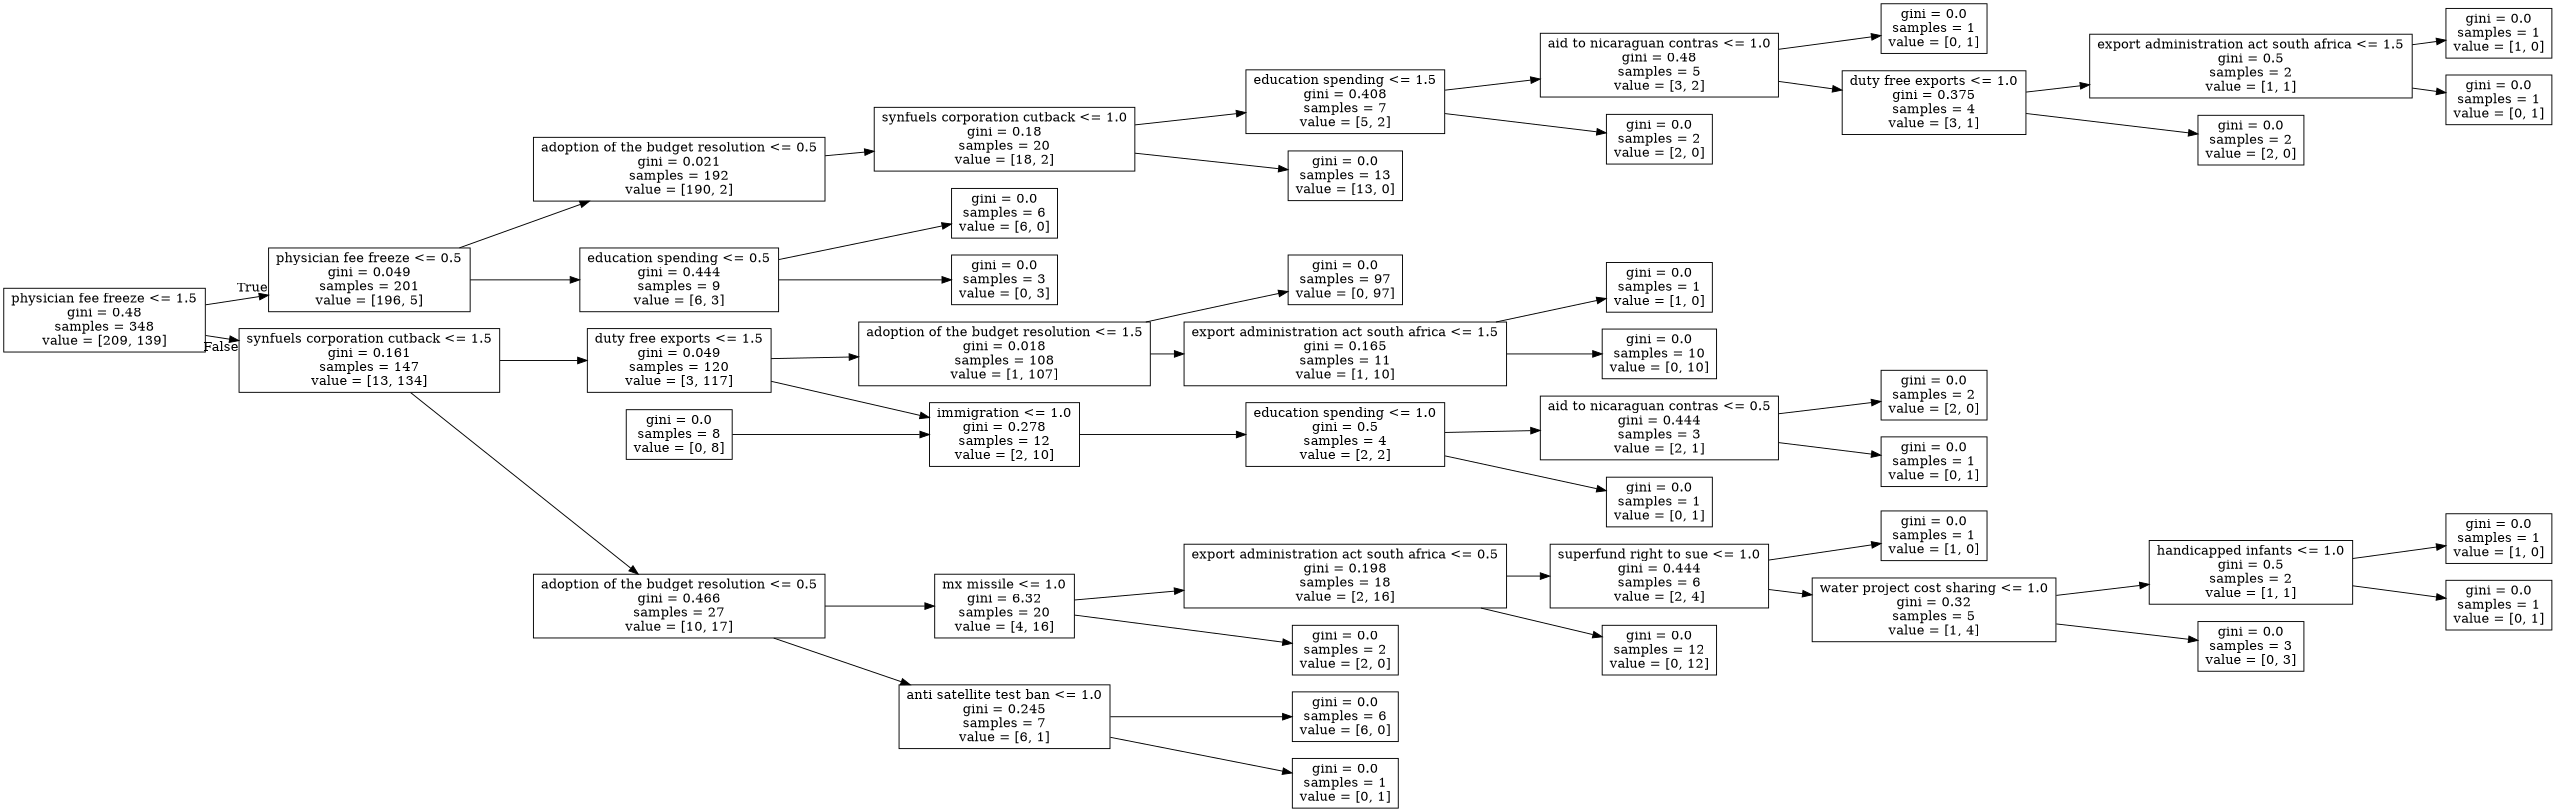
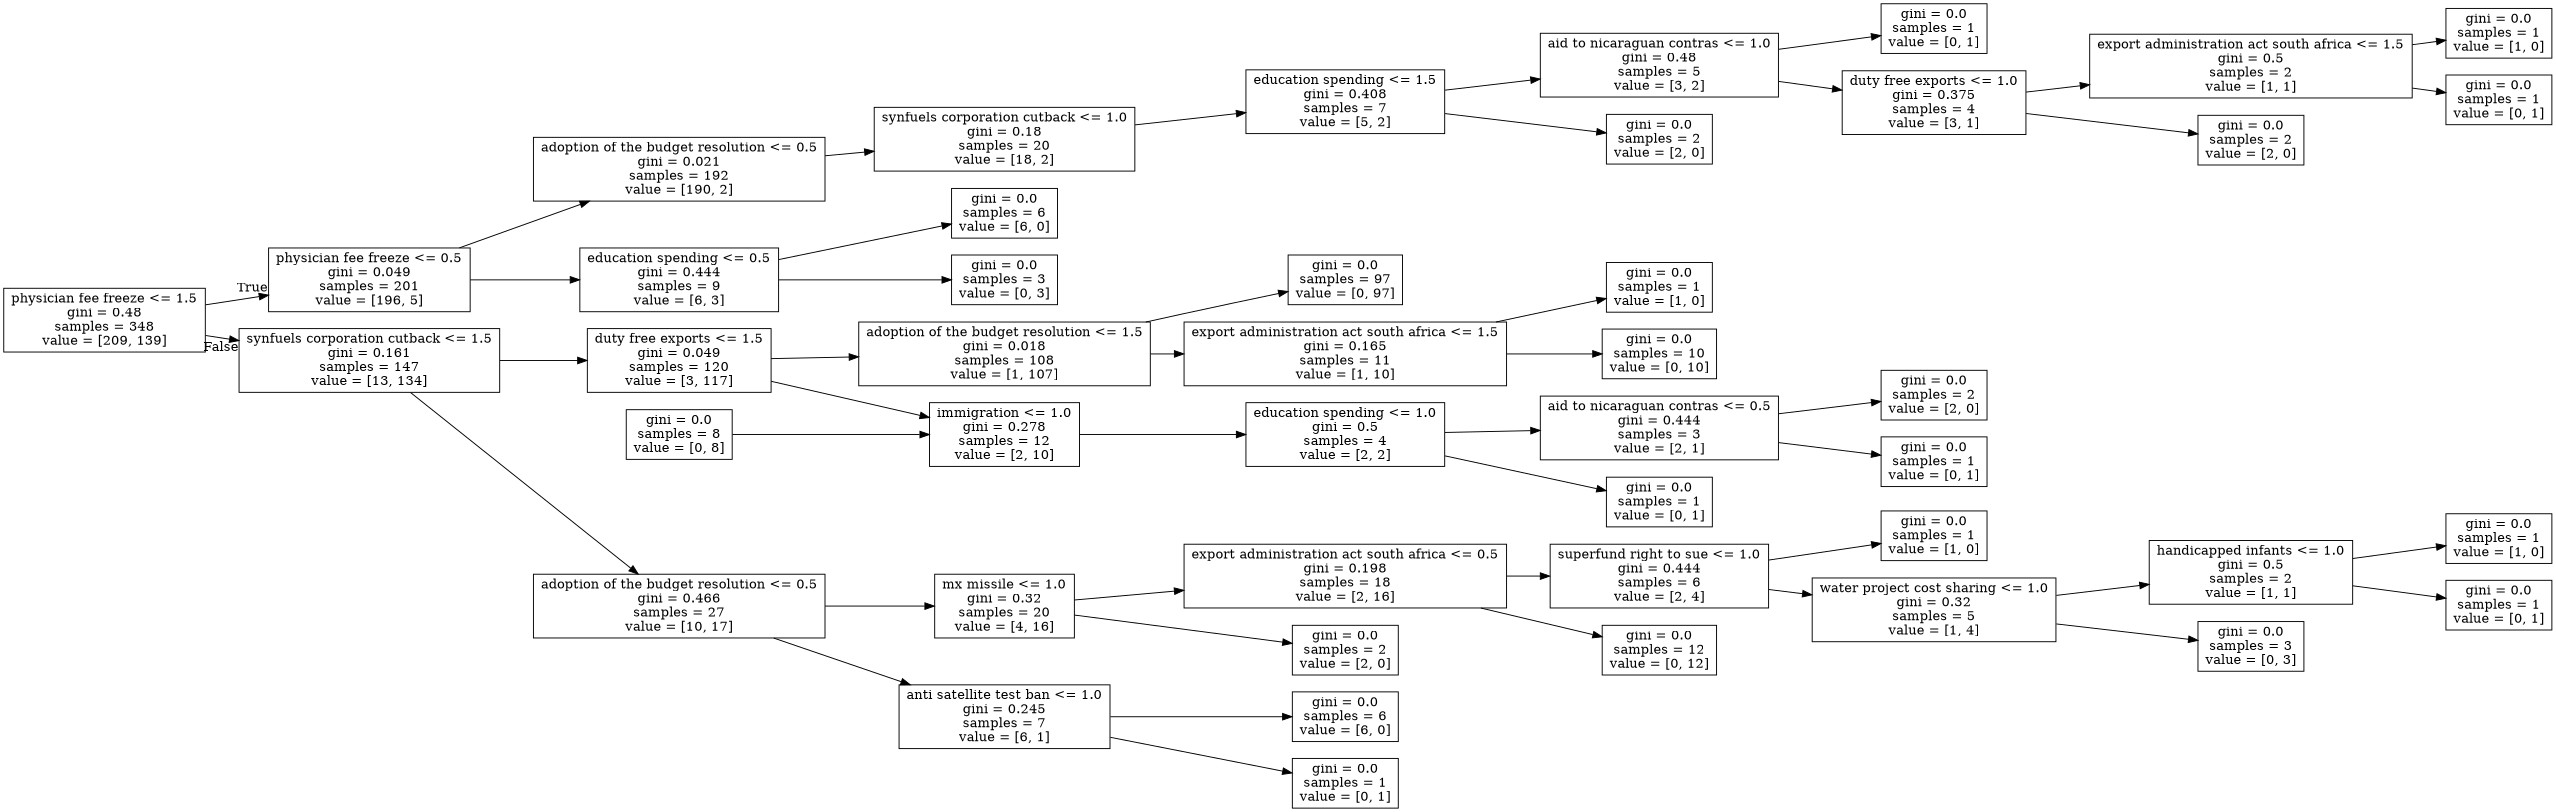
(1345, 176) -> none
(1005, 606) -> (1005, 606)
